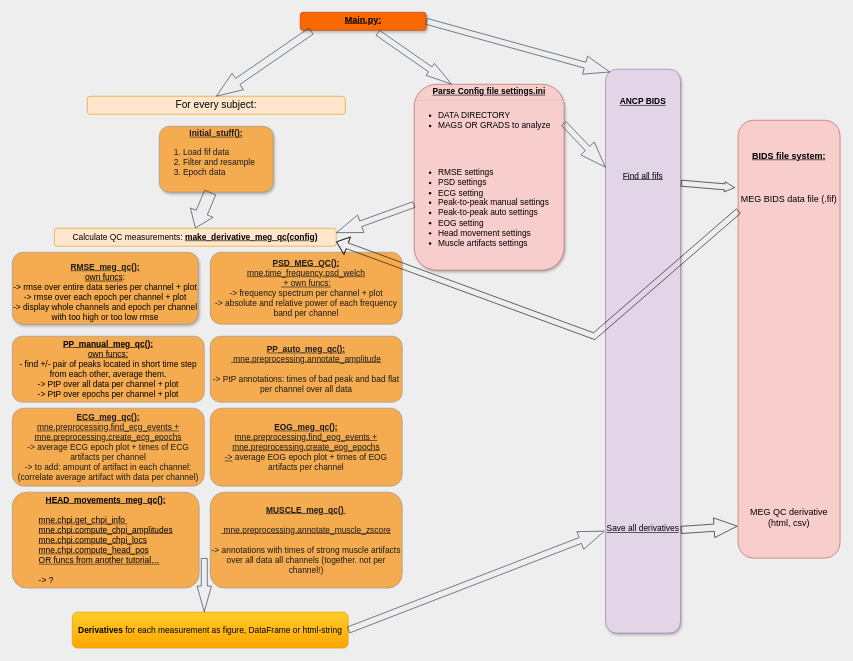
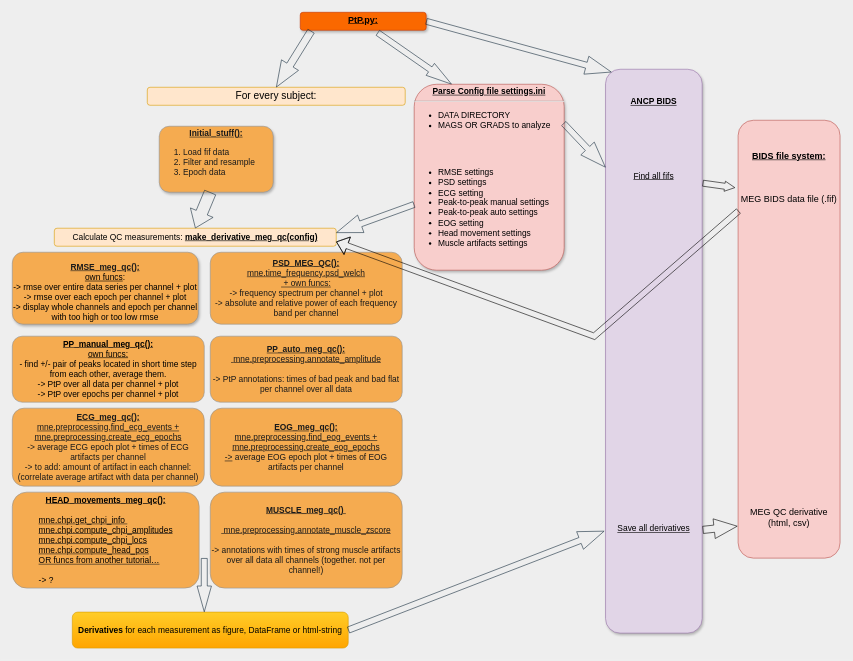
(317, 18) -> (316, 18)
(216, 105) -> (276, 96)
(643, 351) -> (654, 351)
